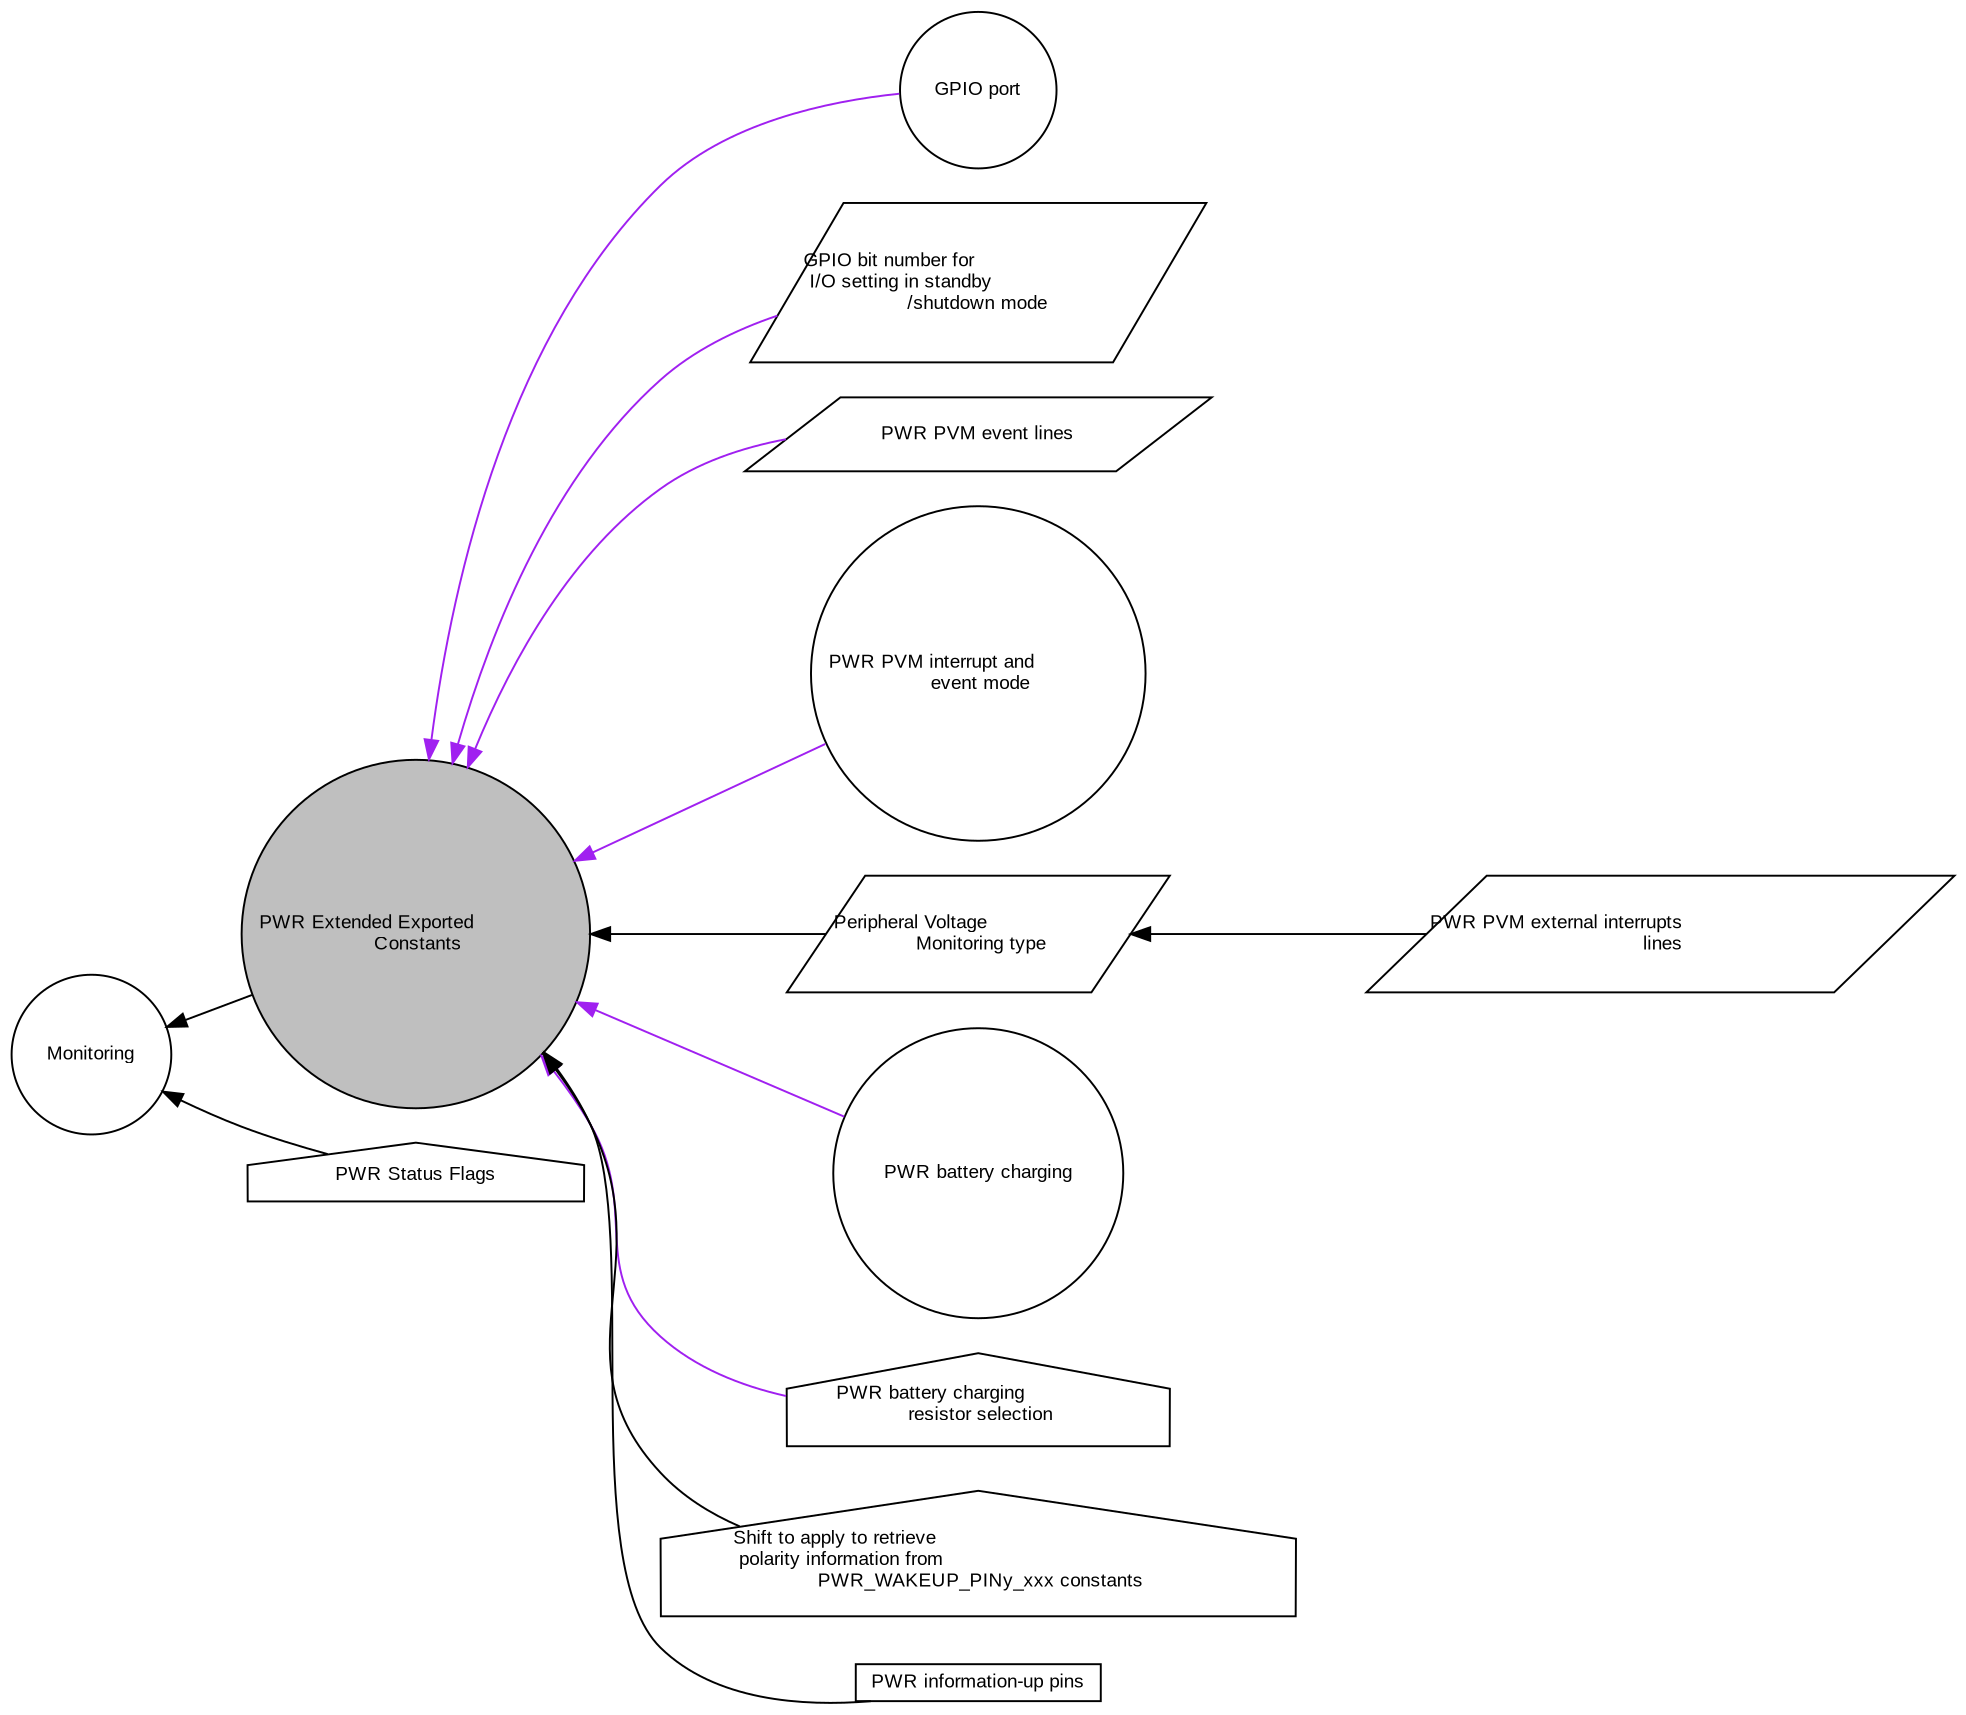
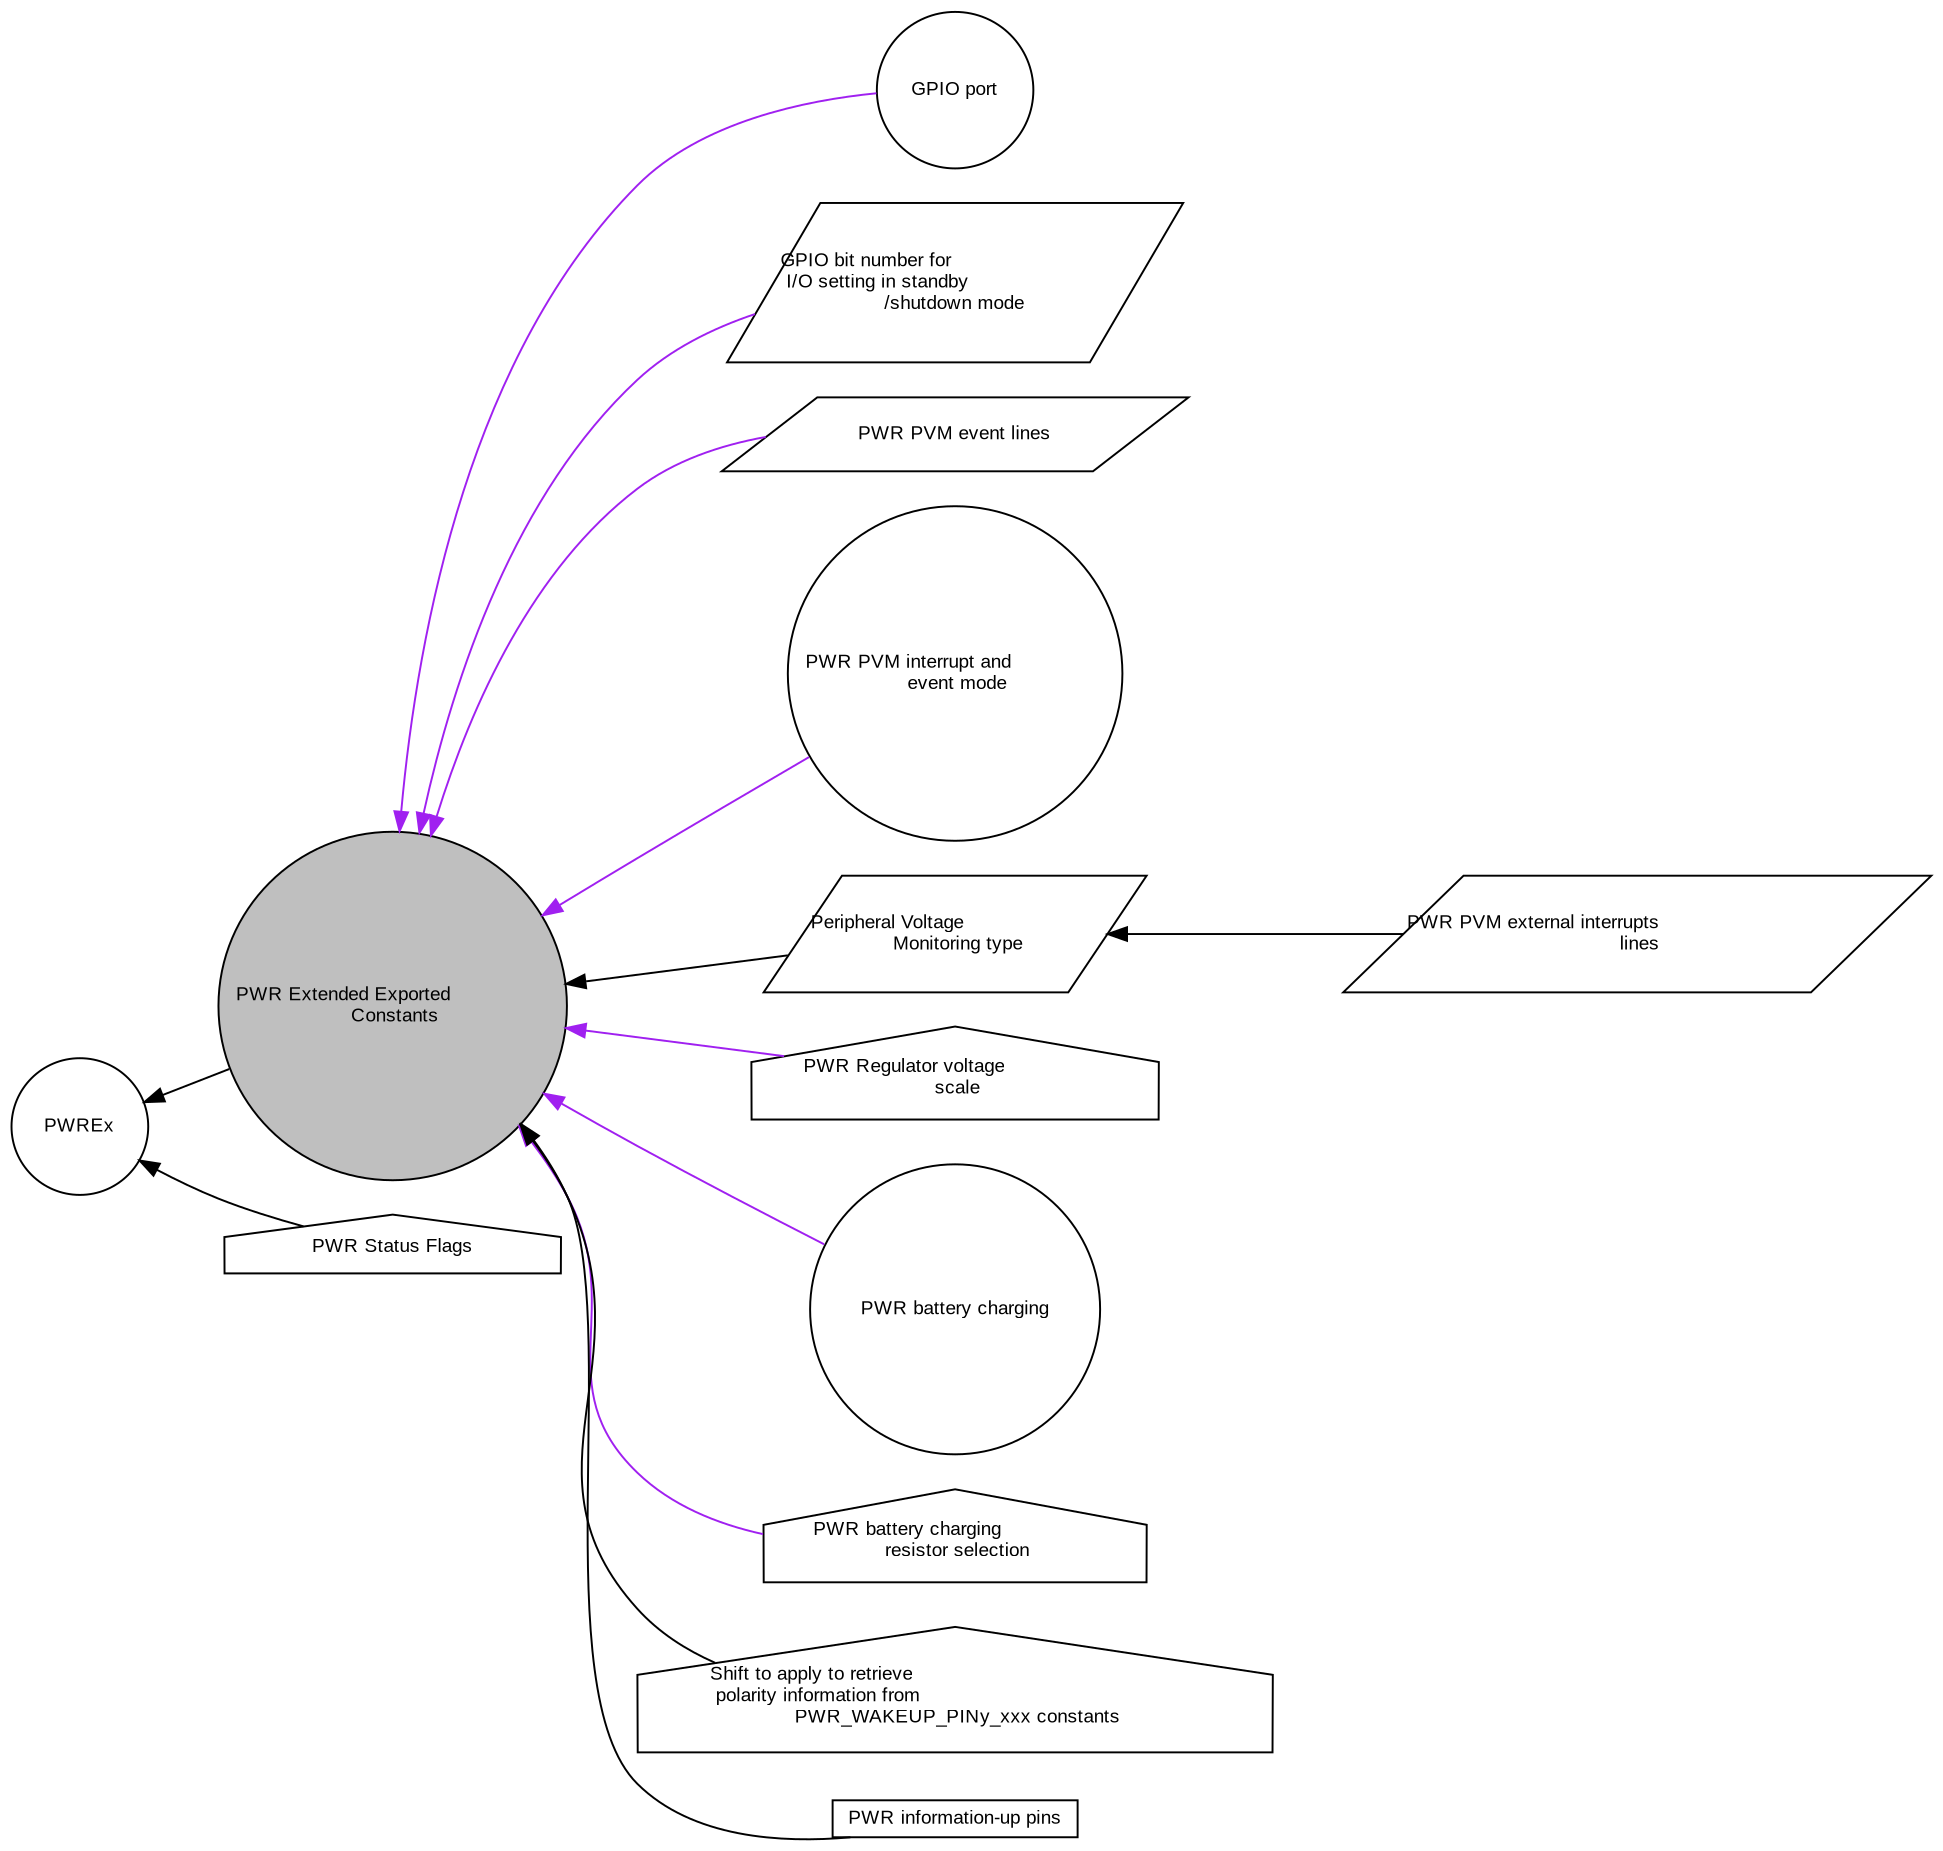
(91, 1055) -> (80, 1127)
none -> (955, 1078)
